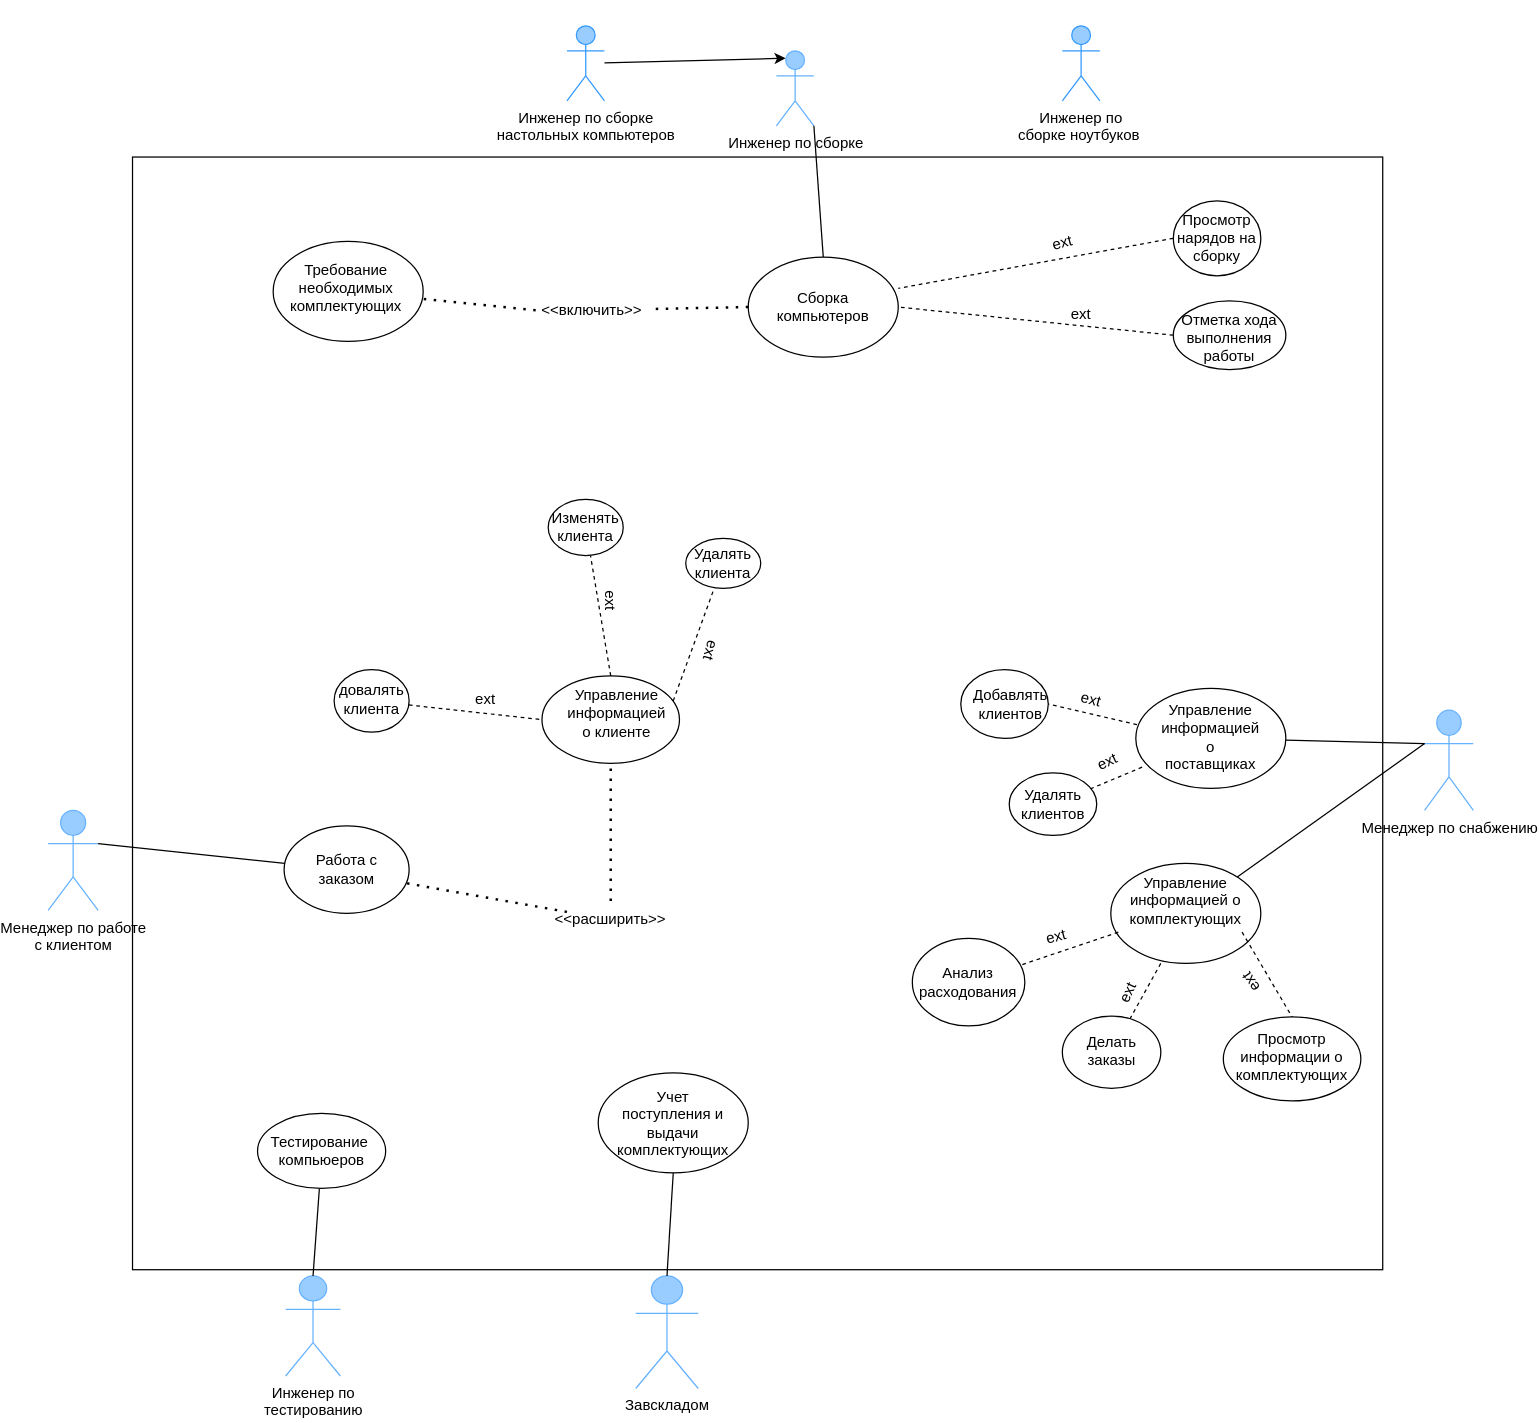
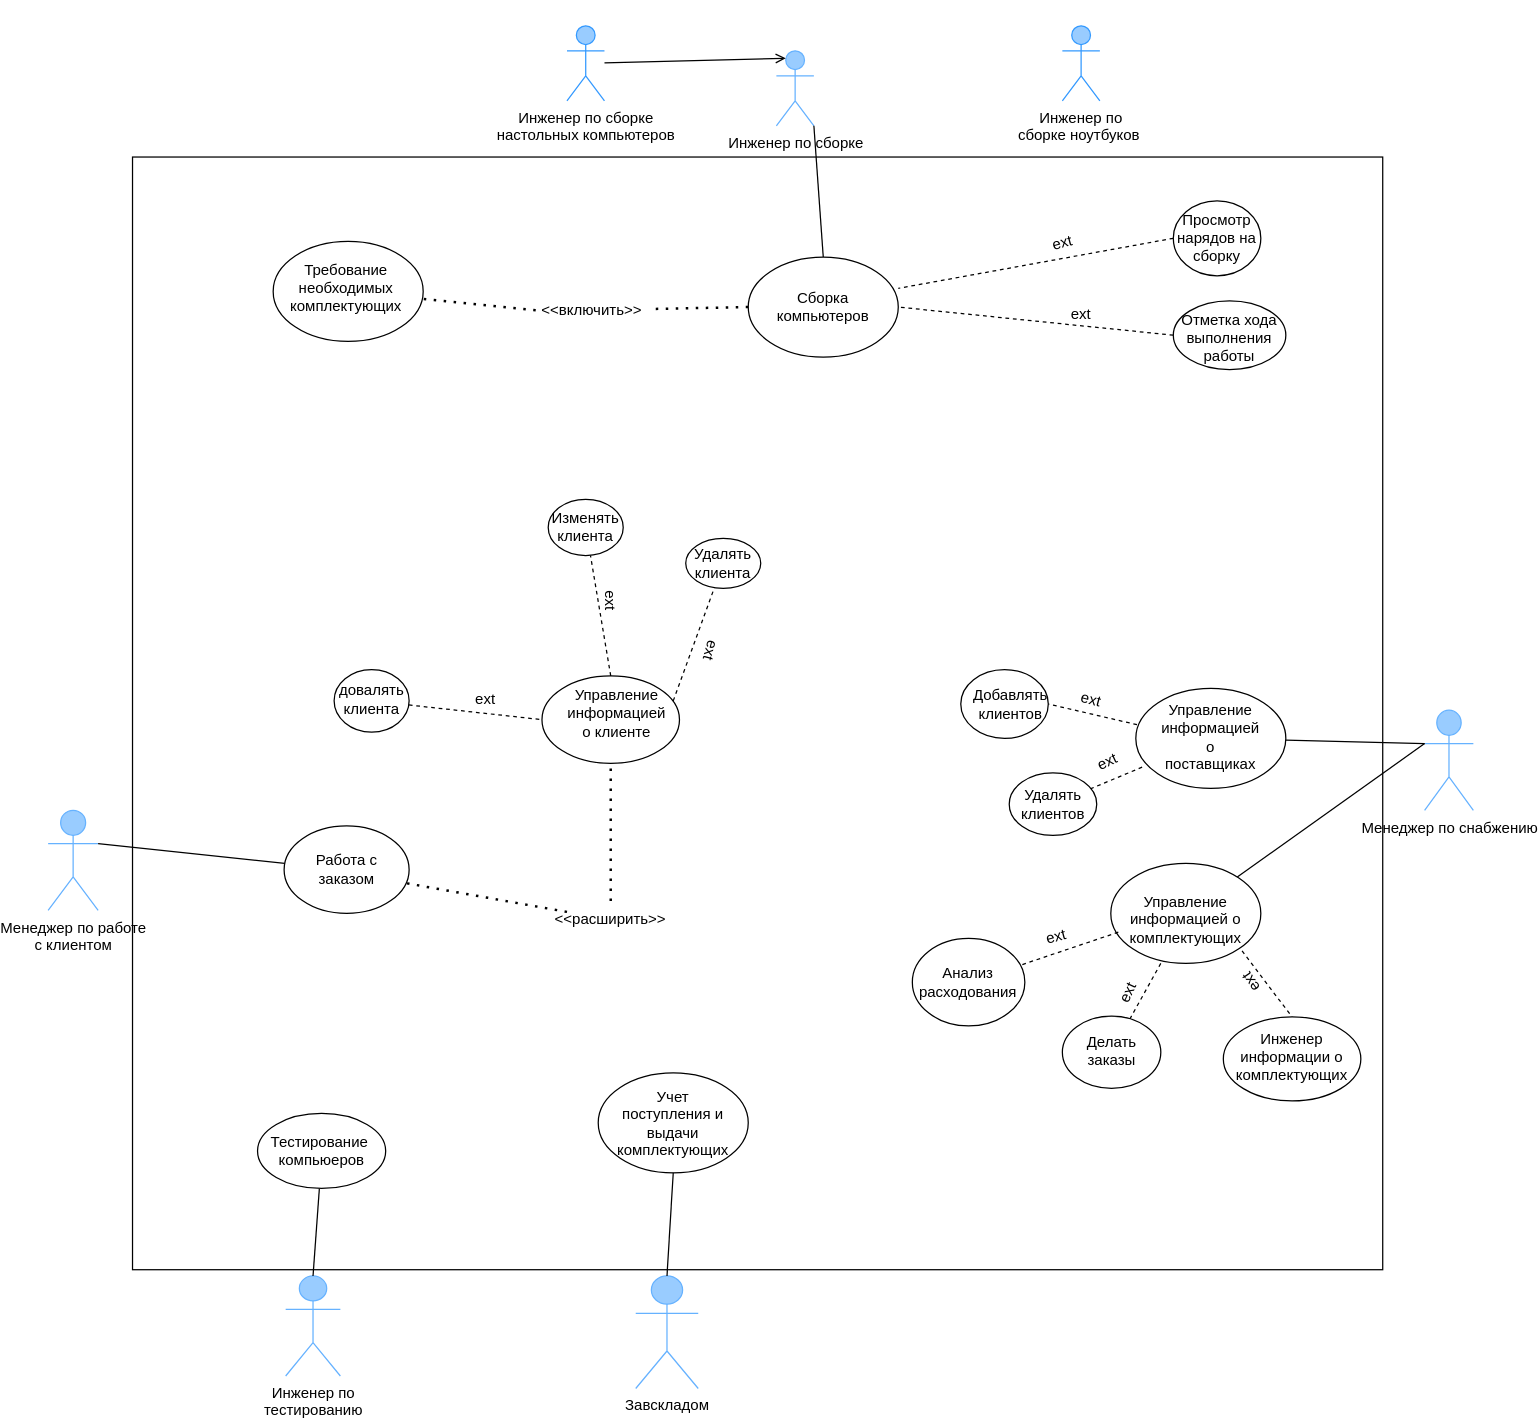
(776, 58) -> (778, 58)
(1186, 901) -> (1186, 919)
(1292, 1057) -> (1292, 1057)
